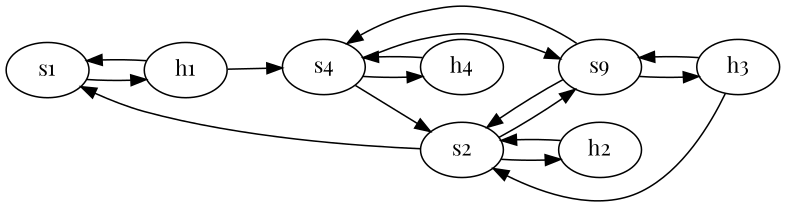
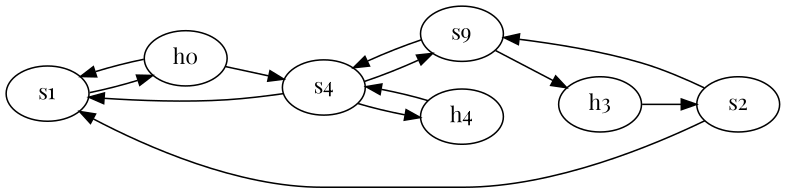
(677, 57) -> none
(186, 70) -> (186, 58)
(531, 98) -> none
(386, 104) -> (194, 101)
(600, 150) -> none
